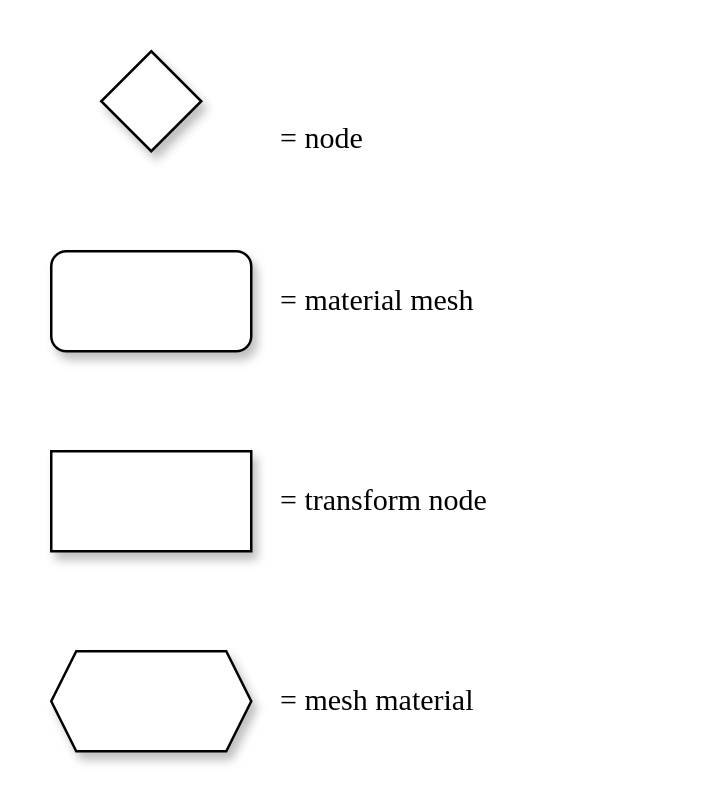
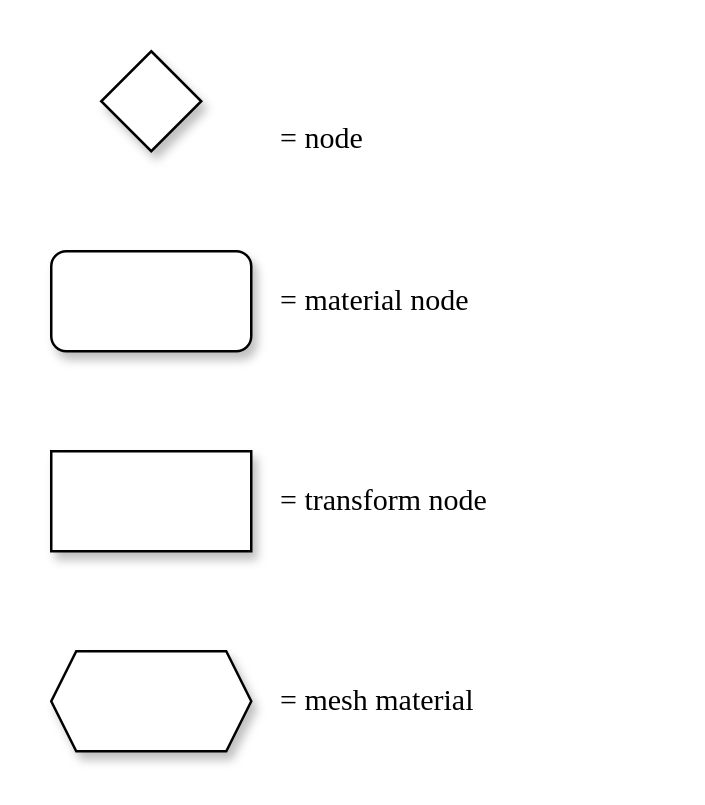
(392, 301) -> (392, 301)
